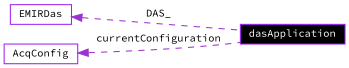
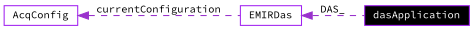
(165, 49) -> (164, 16)
